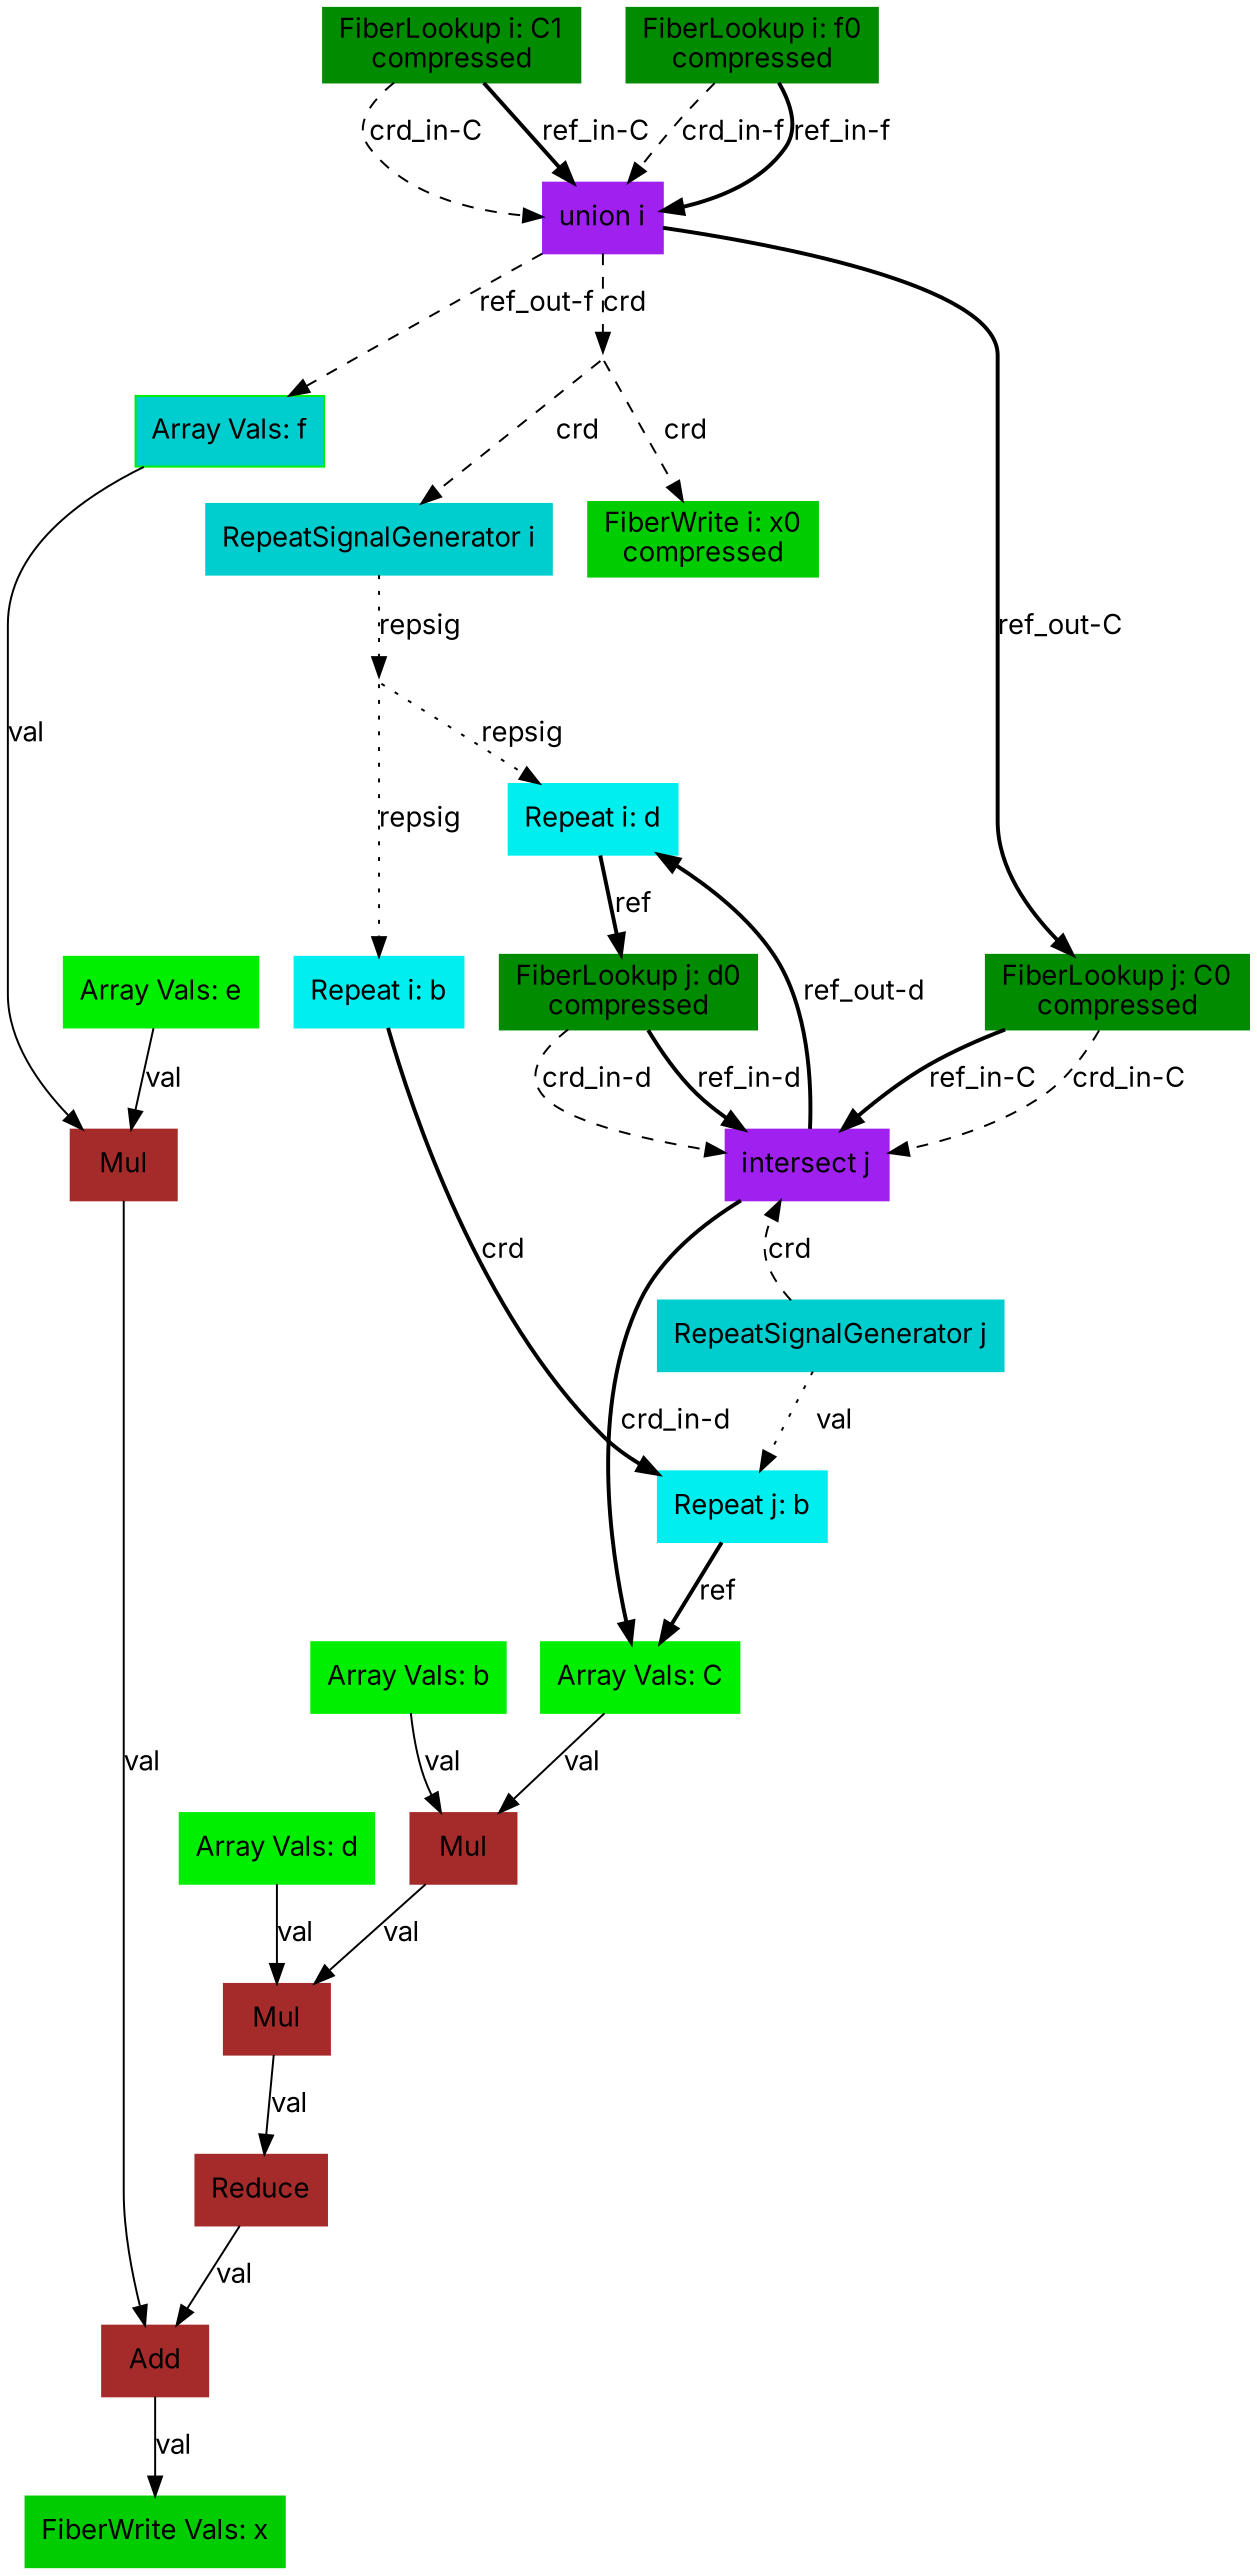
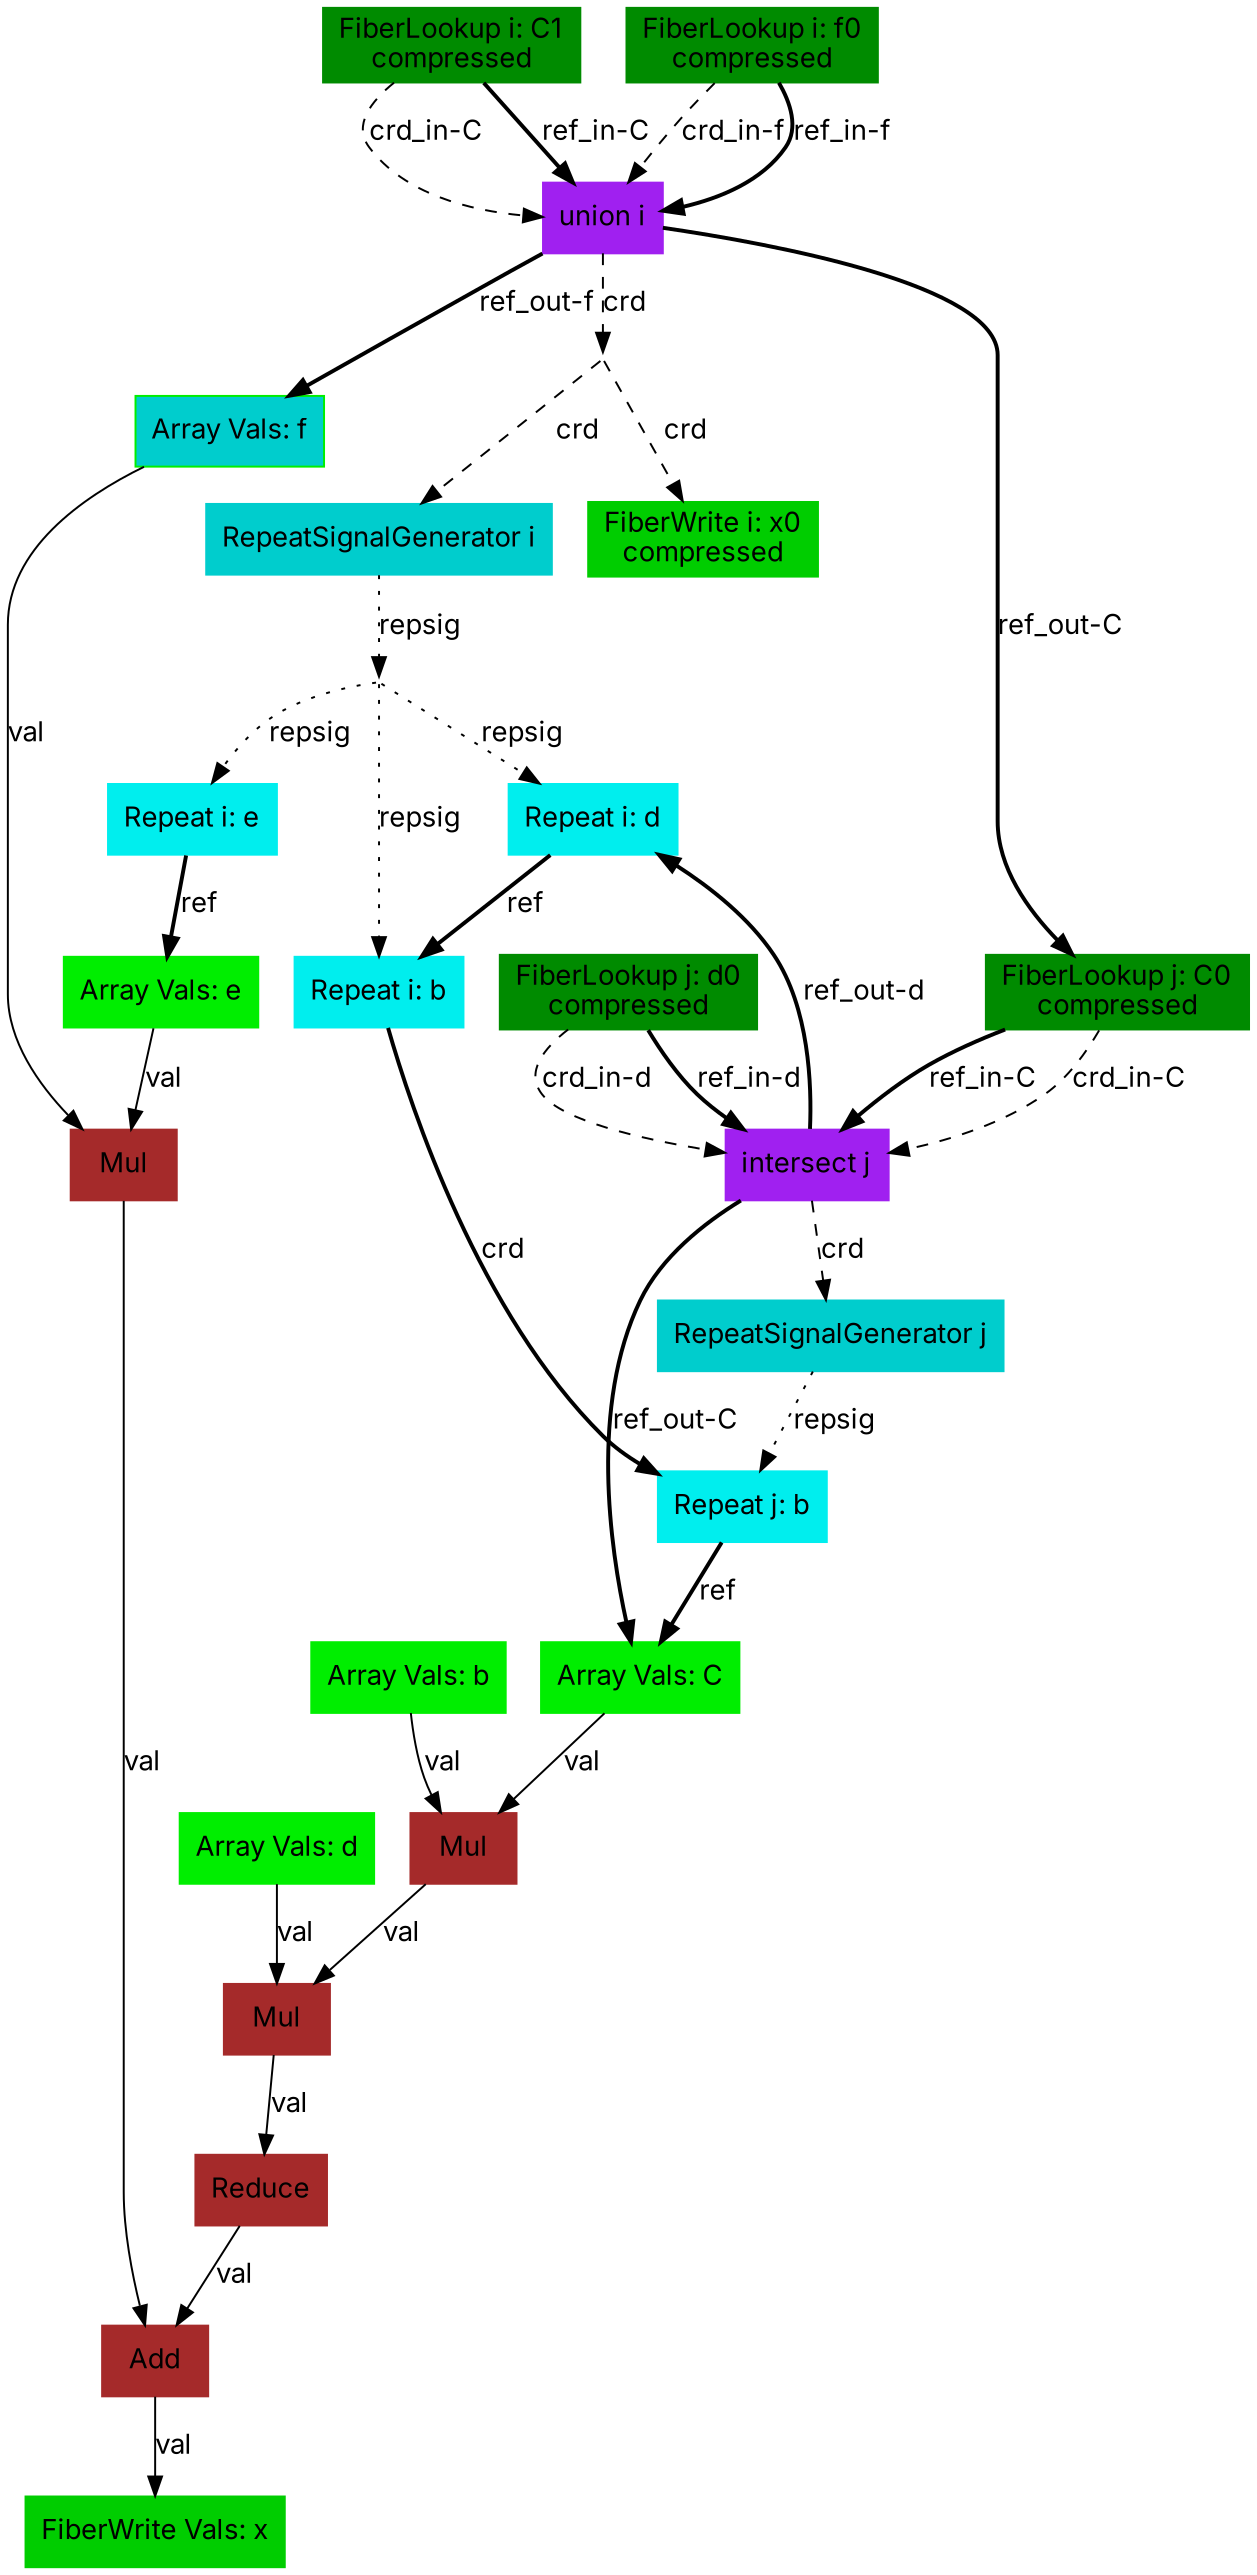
(424, 319) -> (424, 319)
none -> (192, 819)
(609, 895) -> (494, 900)
(767, 1262) -> (818, 1241)
(676, 1421) -> (676, 1421)
(835, 1421) -> (835, 1421)
